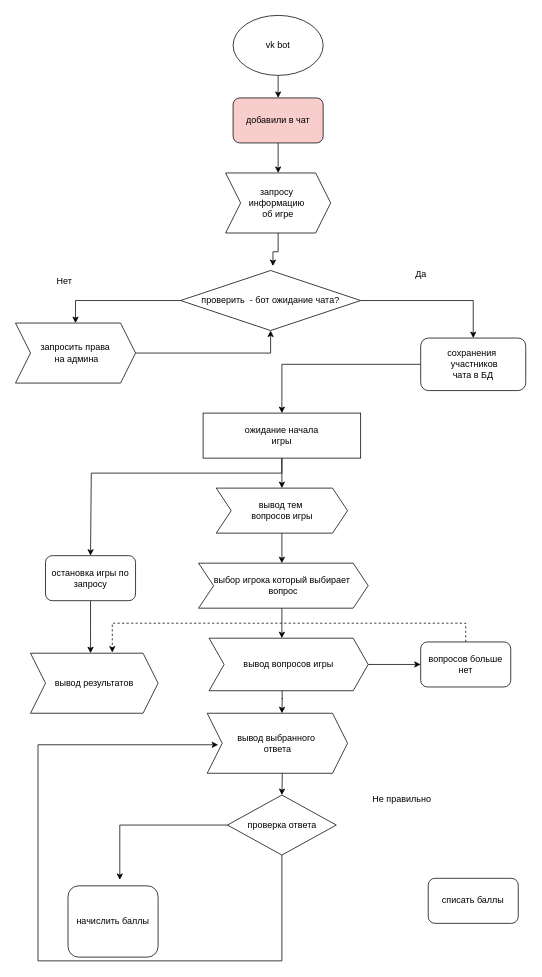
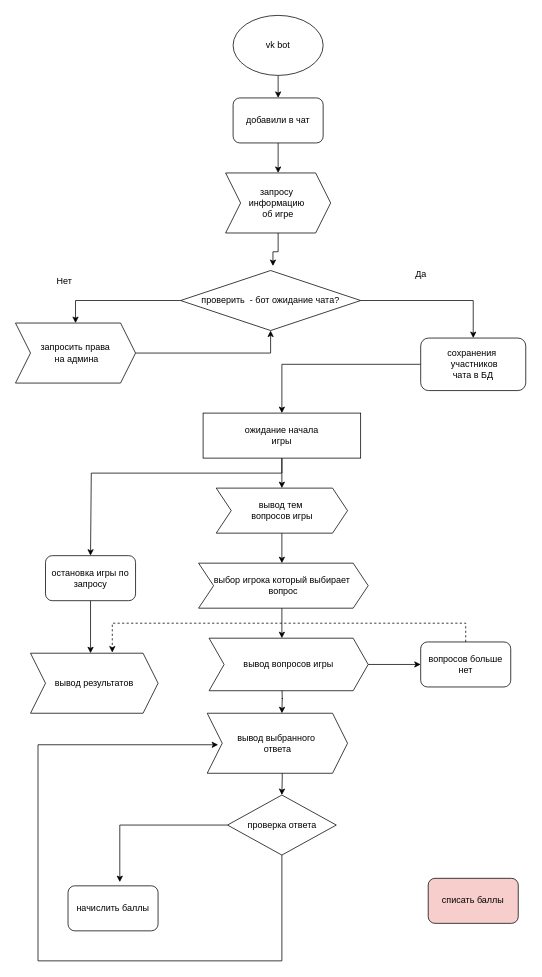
(278, 120) -> (278, 120)
(402, 799) -> none
(473, 900) -> (473, 900)
(113, 921) -> (113, 908)
